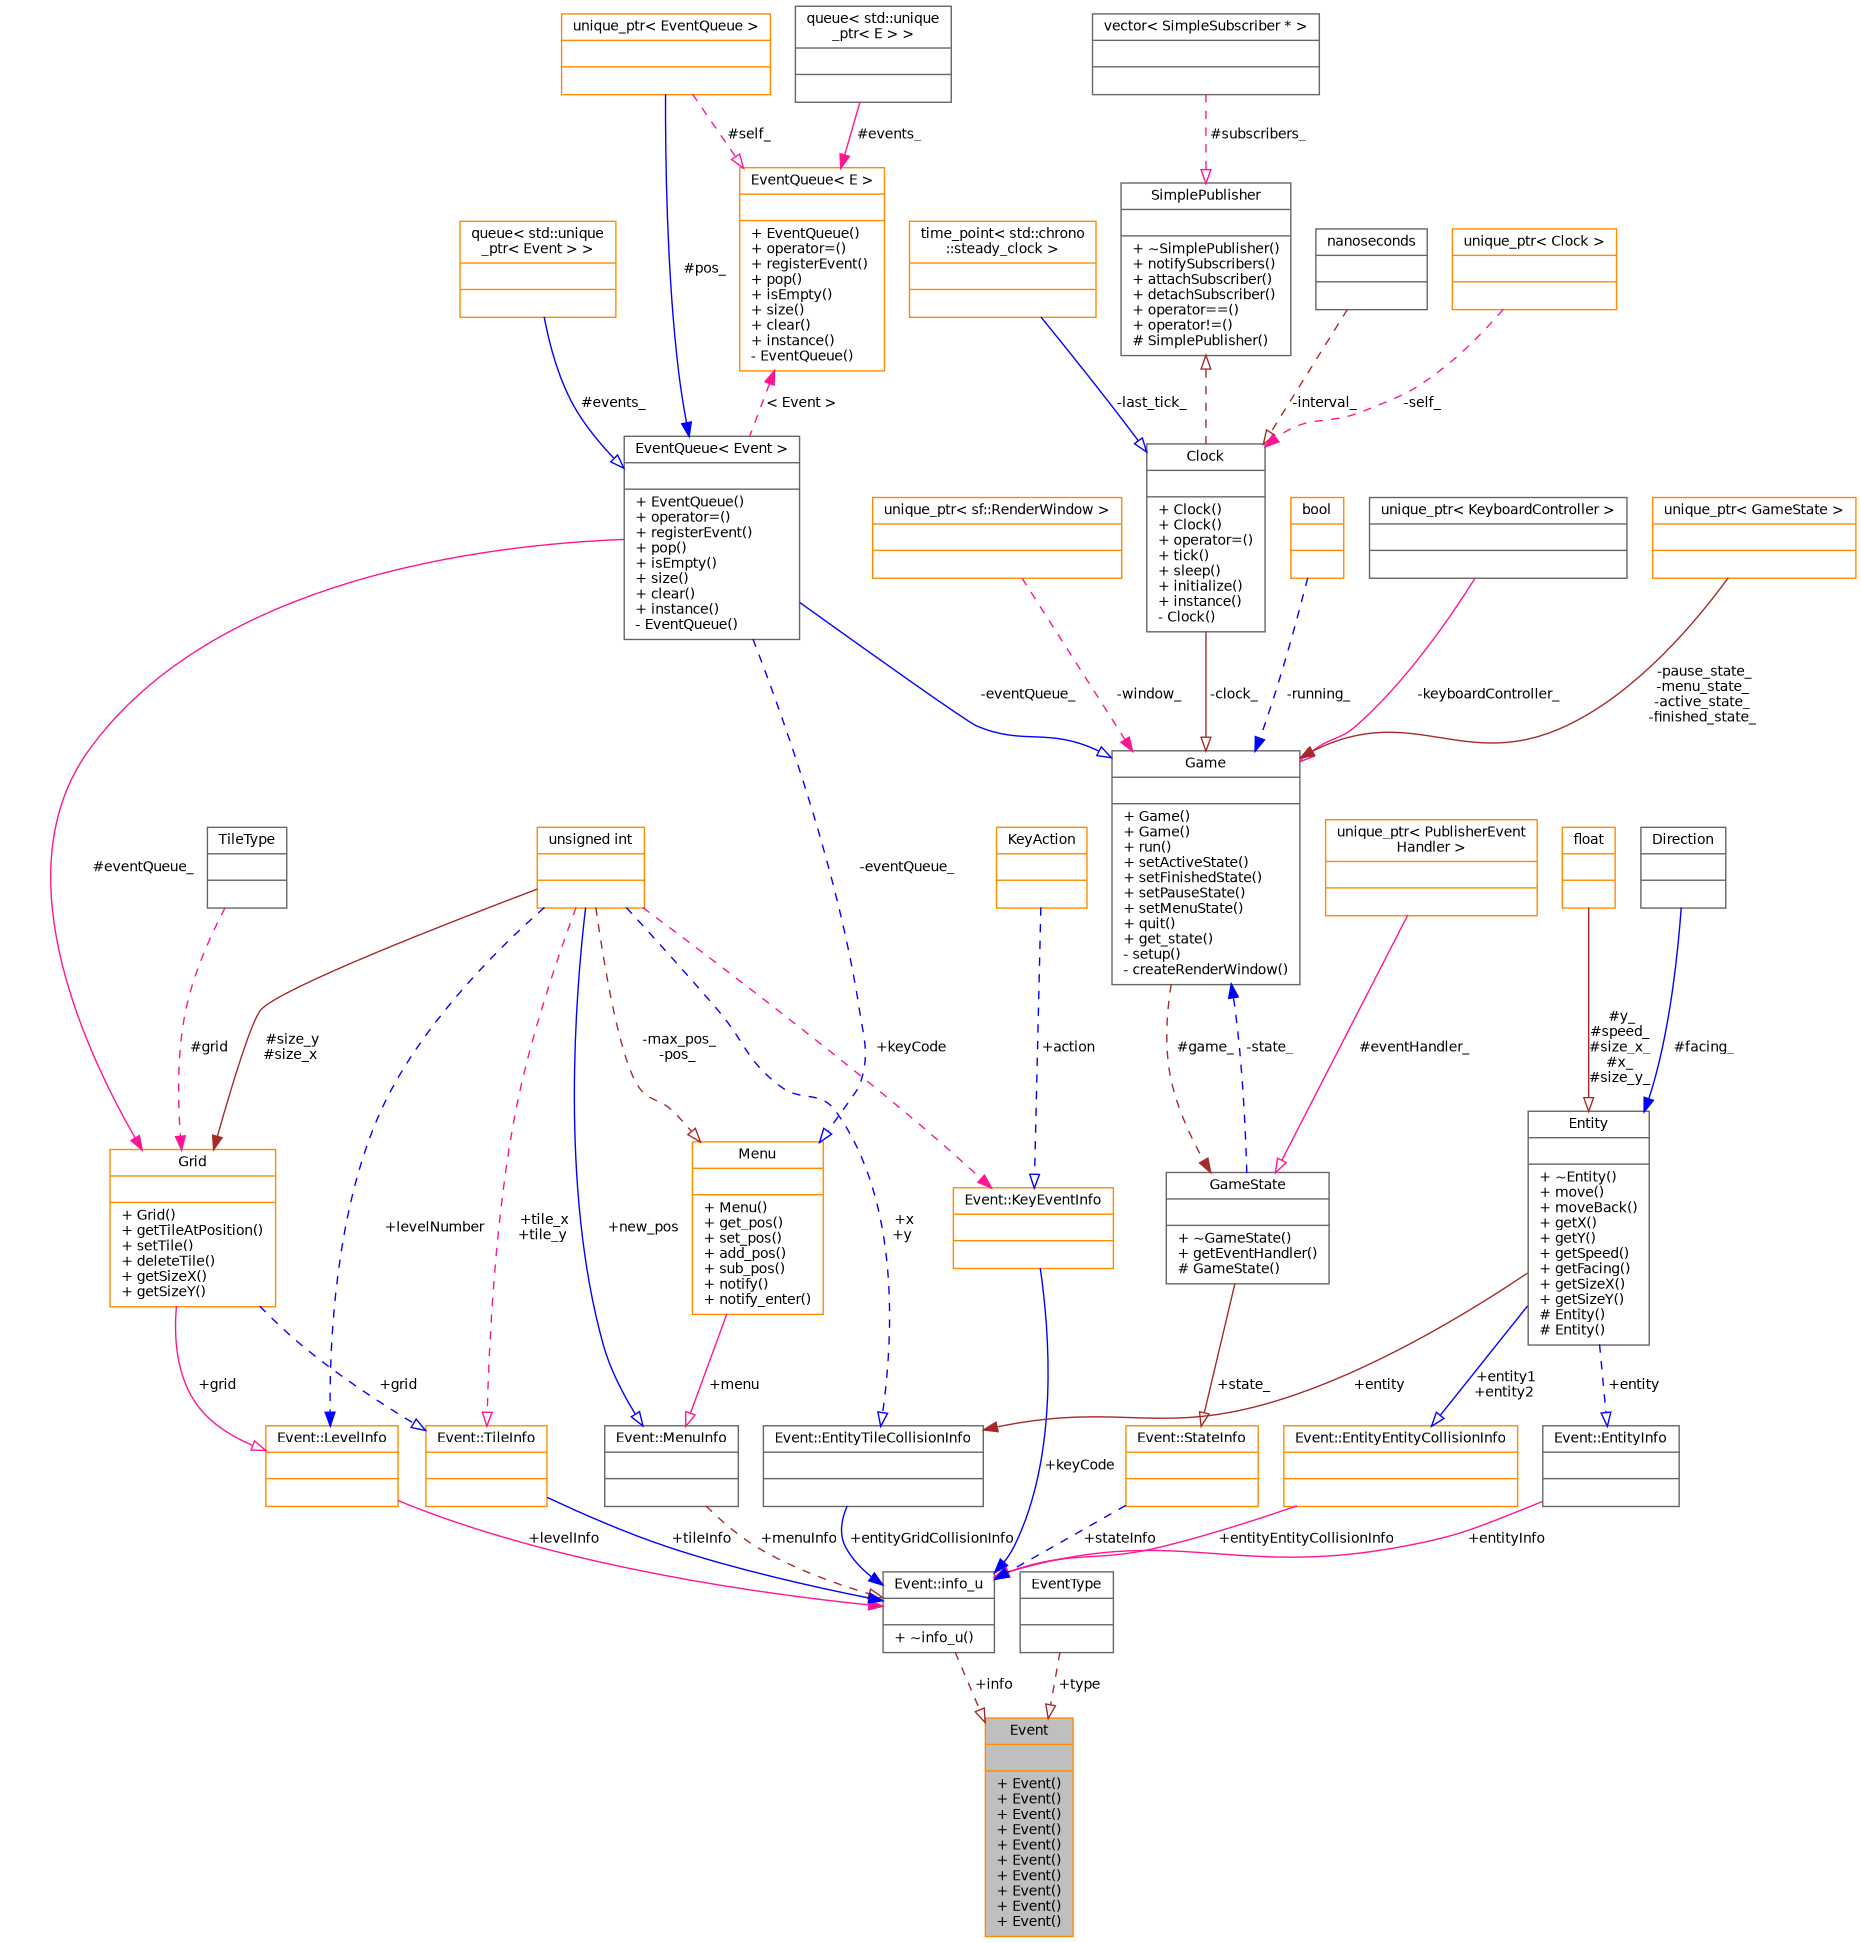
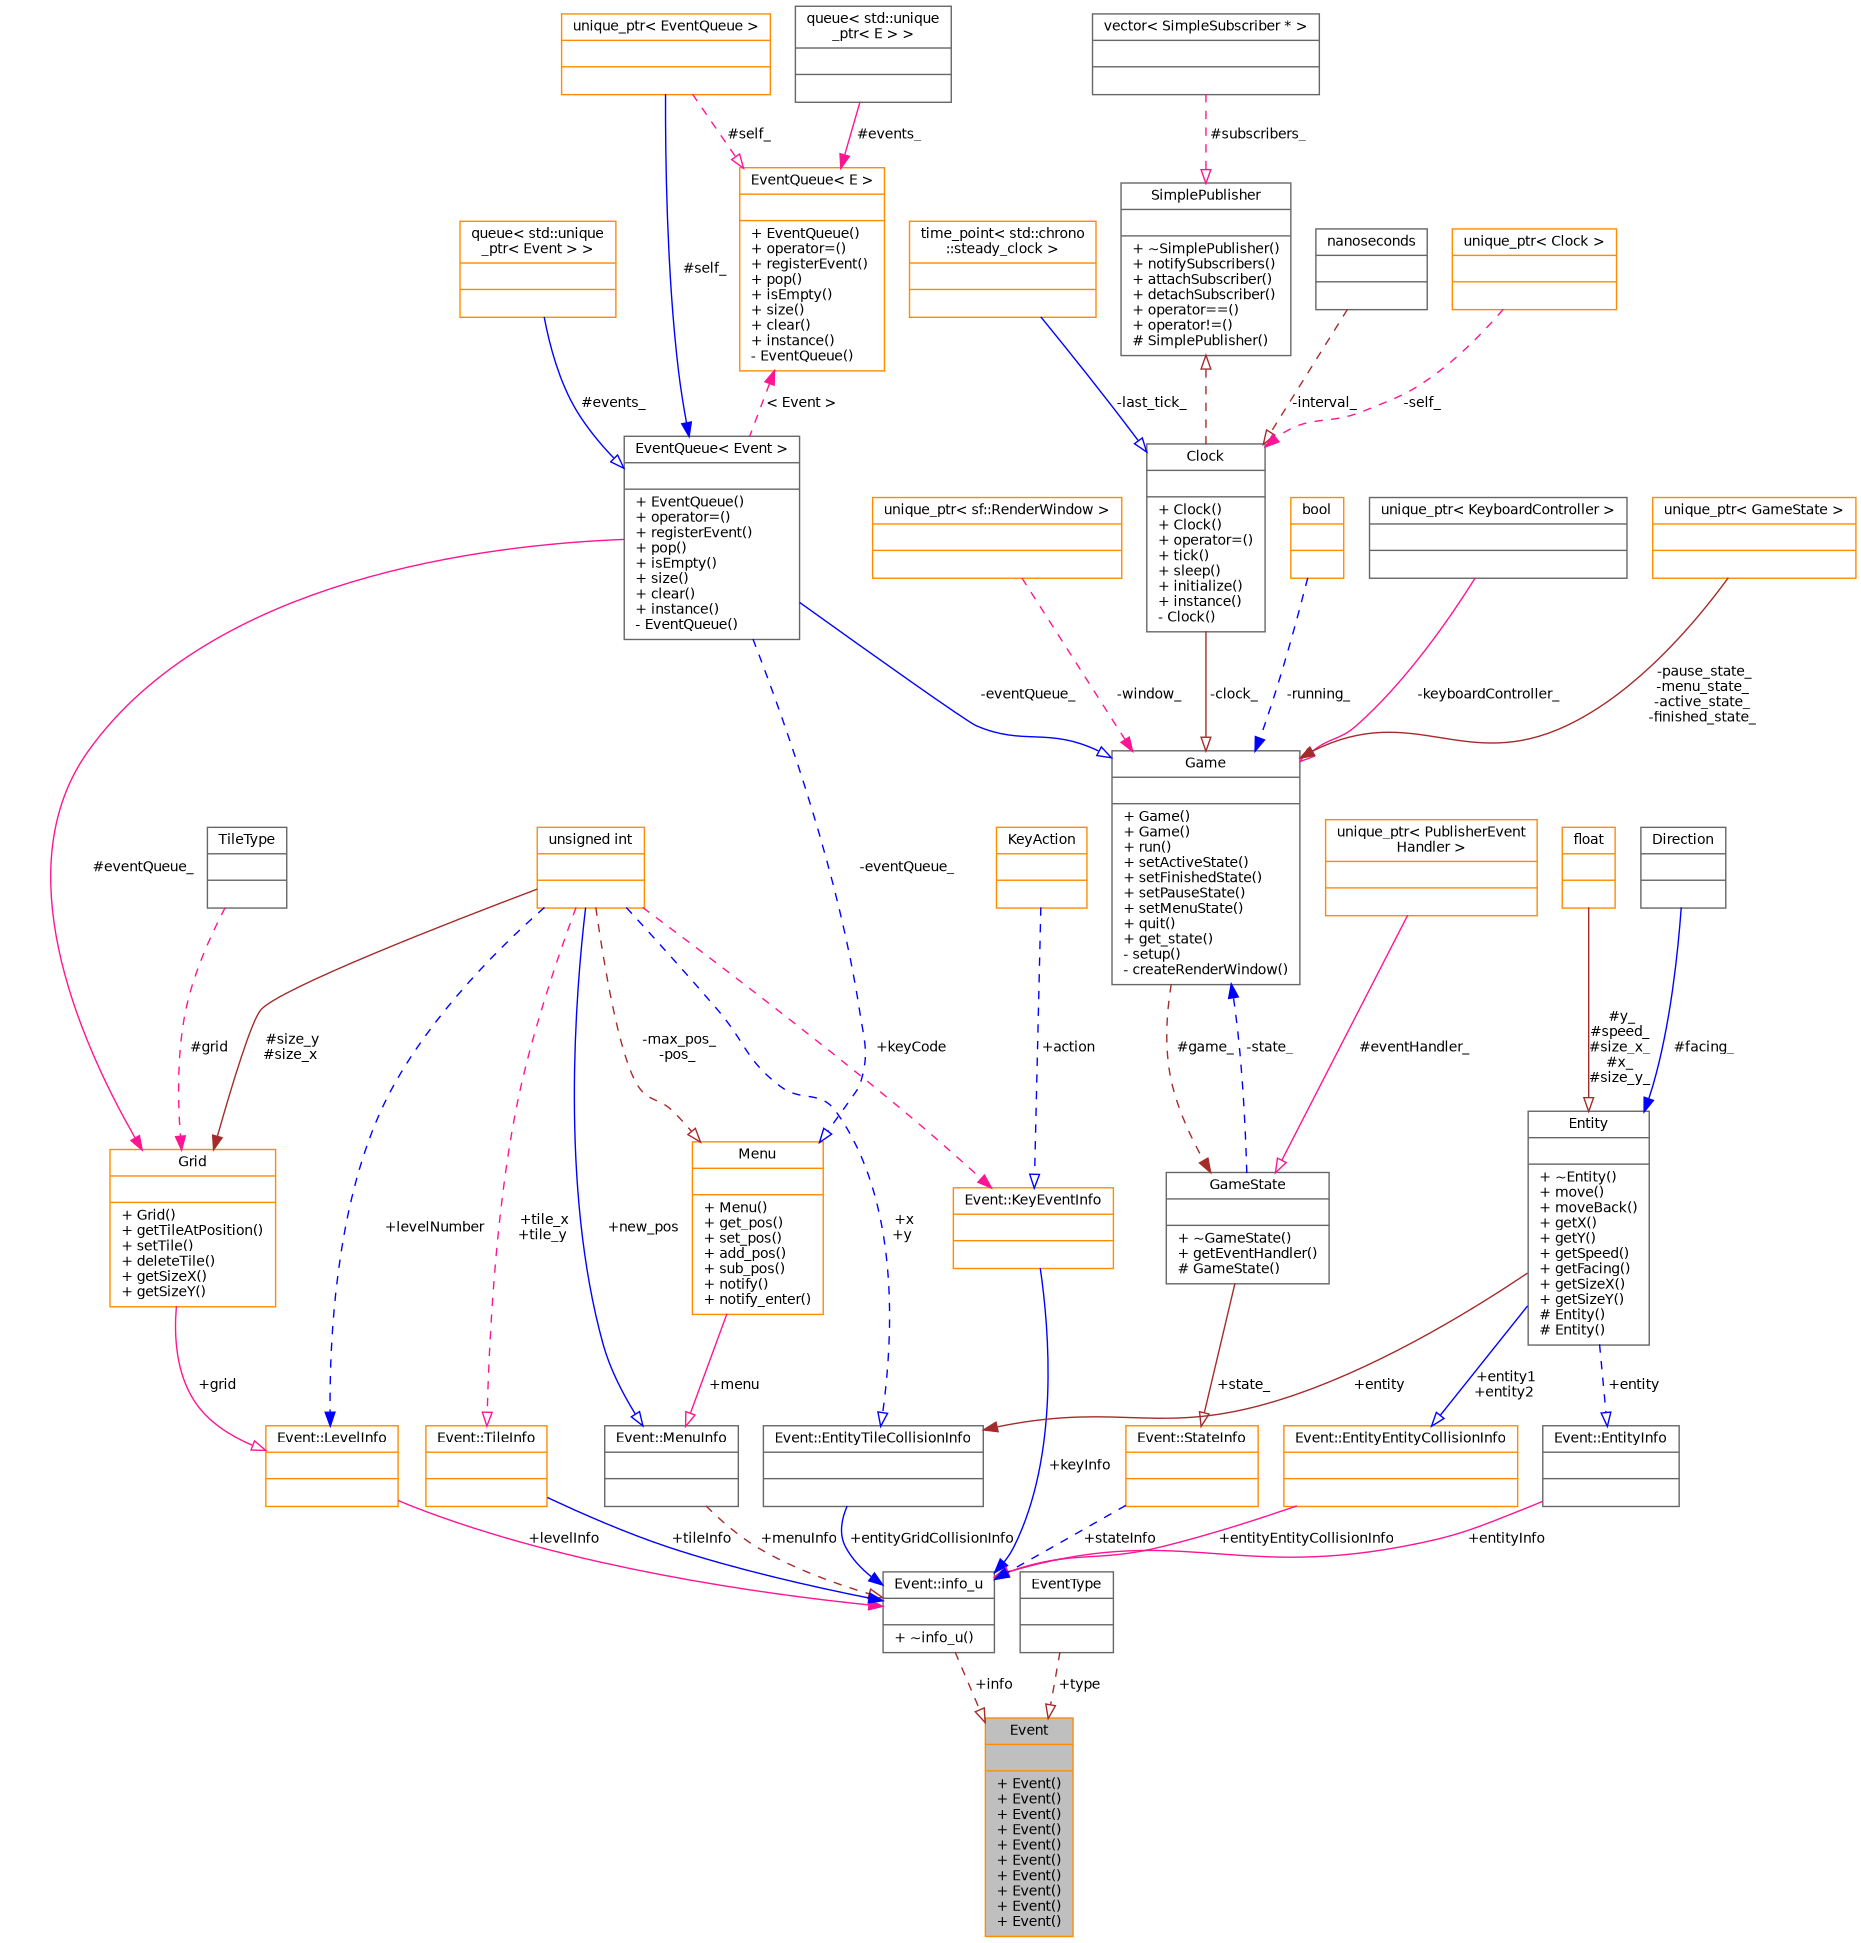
(703, 269) -> (703, 269)
(341, 1375) -> none
(1078, 1466) -> (1078, 1466)
